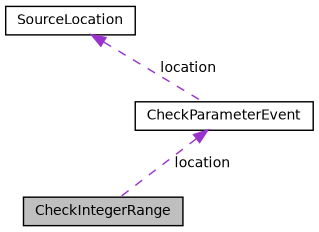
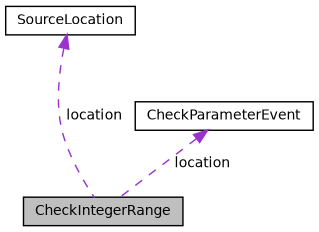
(154, 72) -> (61, 127)
